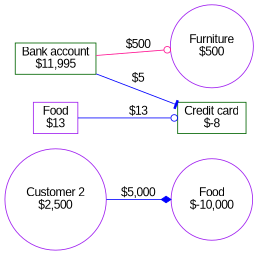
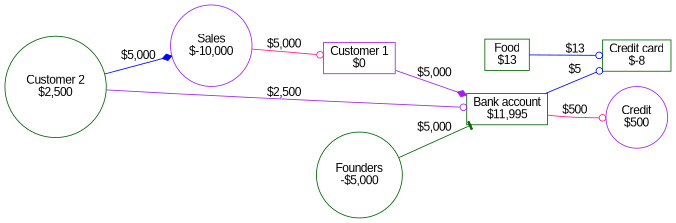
(212, 46) -> (637, 117)
none -> (359, 58)
(135, 89) -> (571, 83)
none -> (283, 99)
(56, 118) -> (507, 55)
none -> (359, 175)
(56, 199) -> (56, 87)
(212, 199) -> (211, 46)
